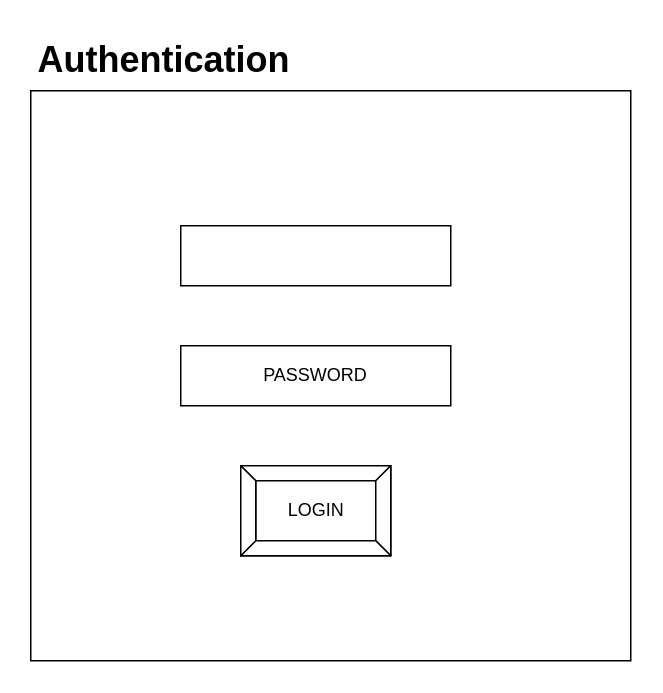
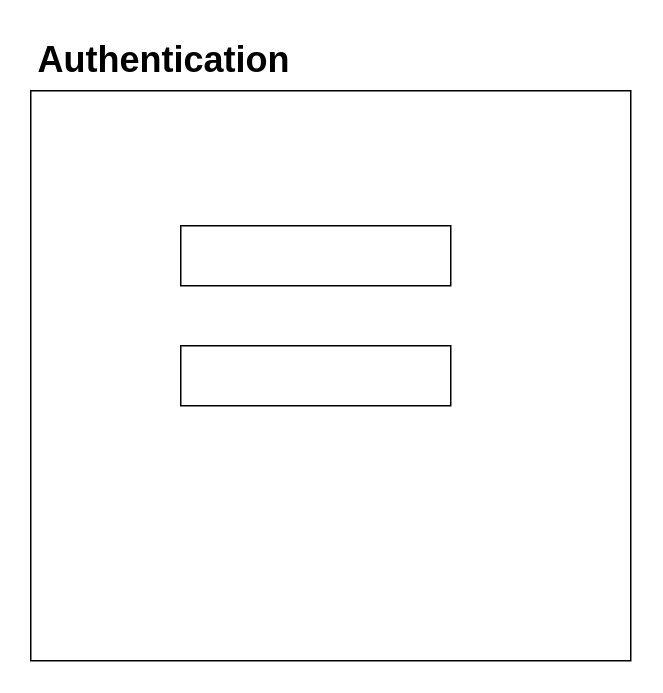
(316, 376) -> none
(316, 511) -> none
